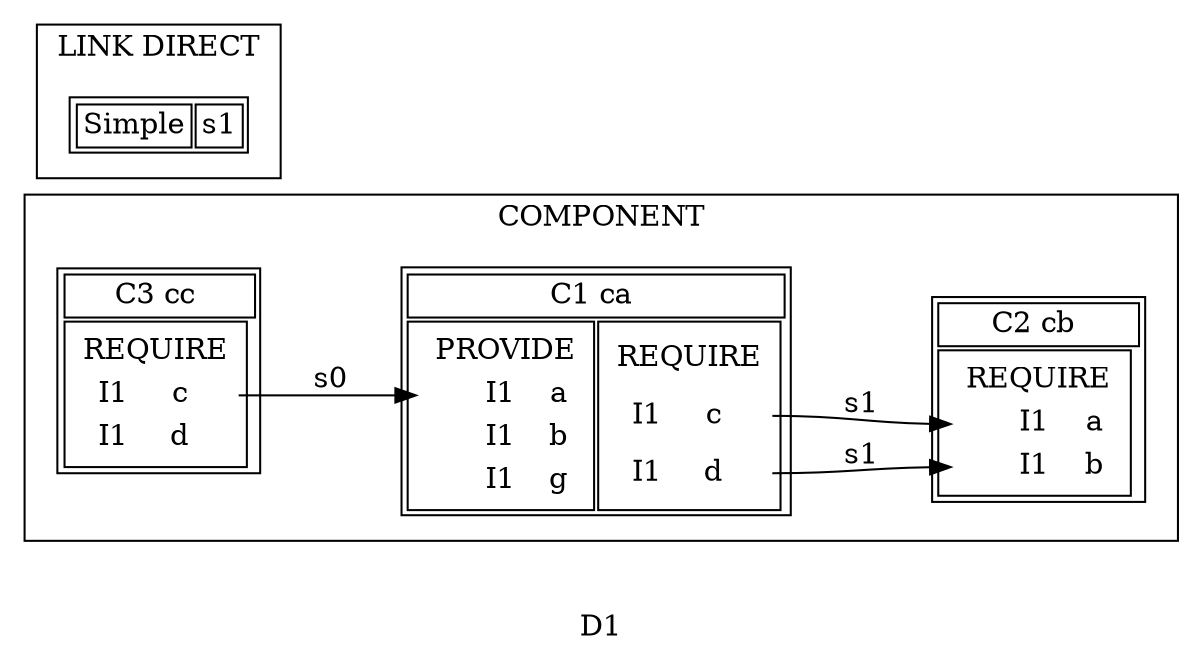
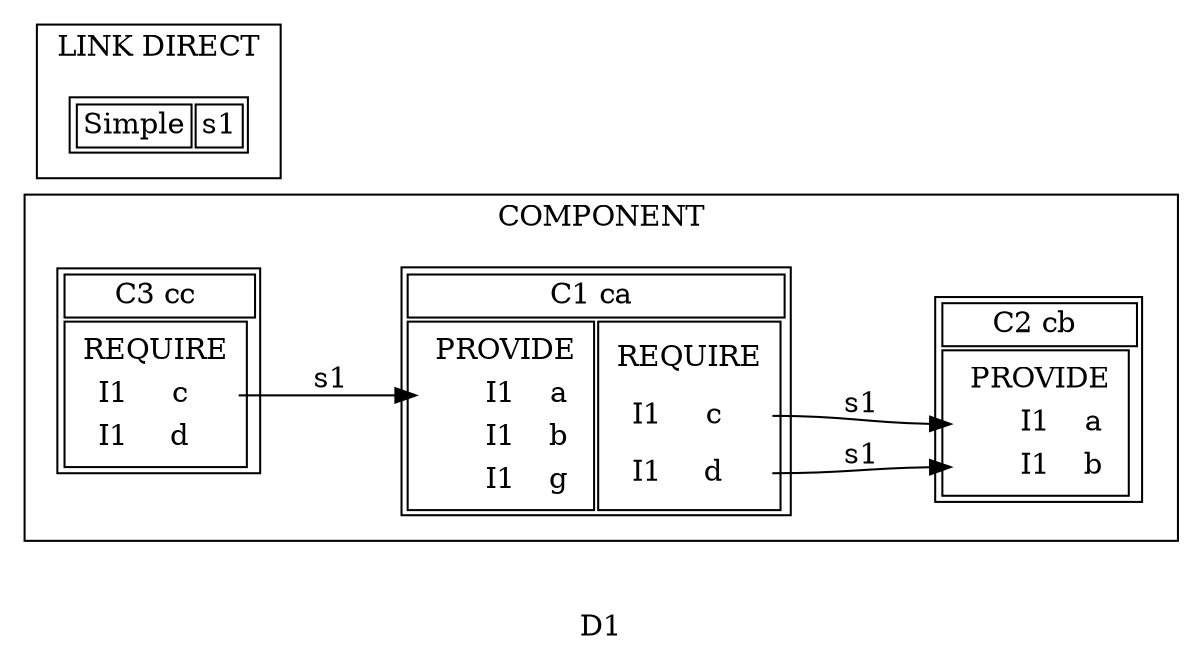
(1035, 379) -> (1036, 379)
(331, 380) -> (331, 380)
